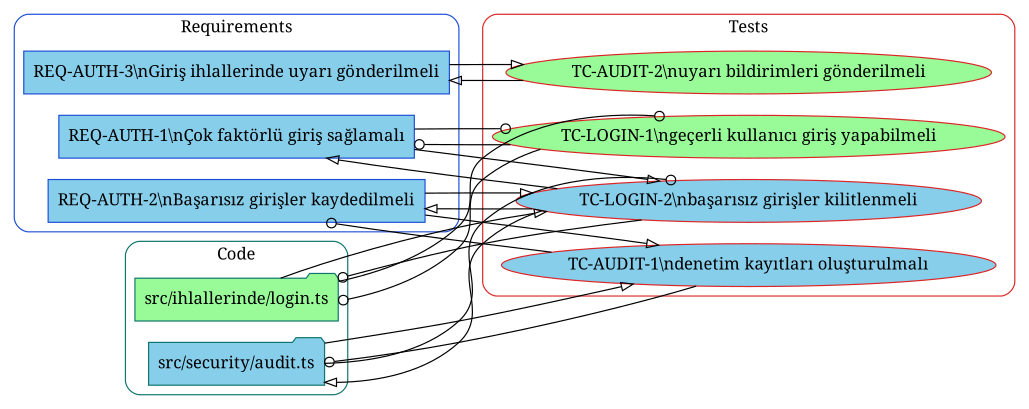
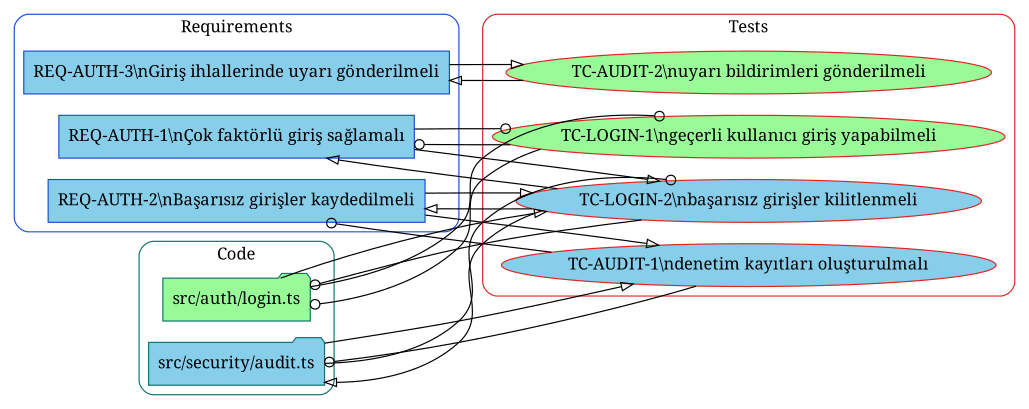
(237, 300) -> (237, 300)
